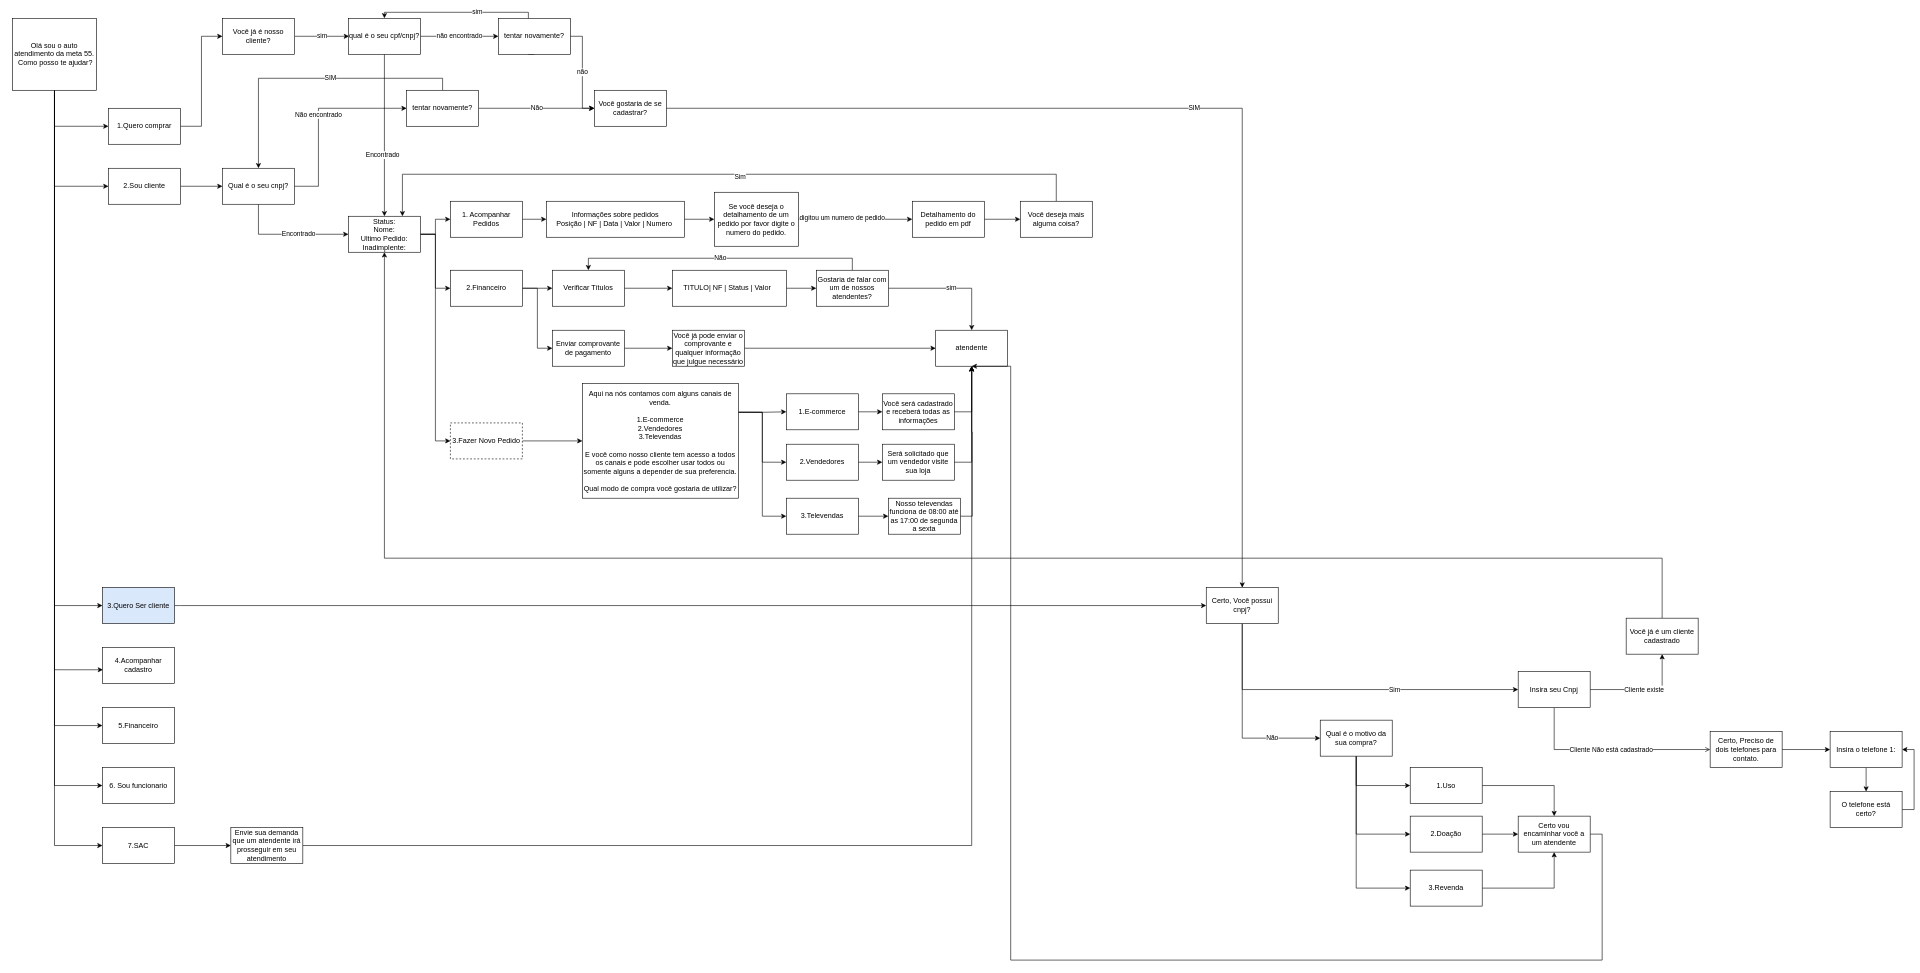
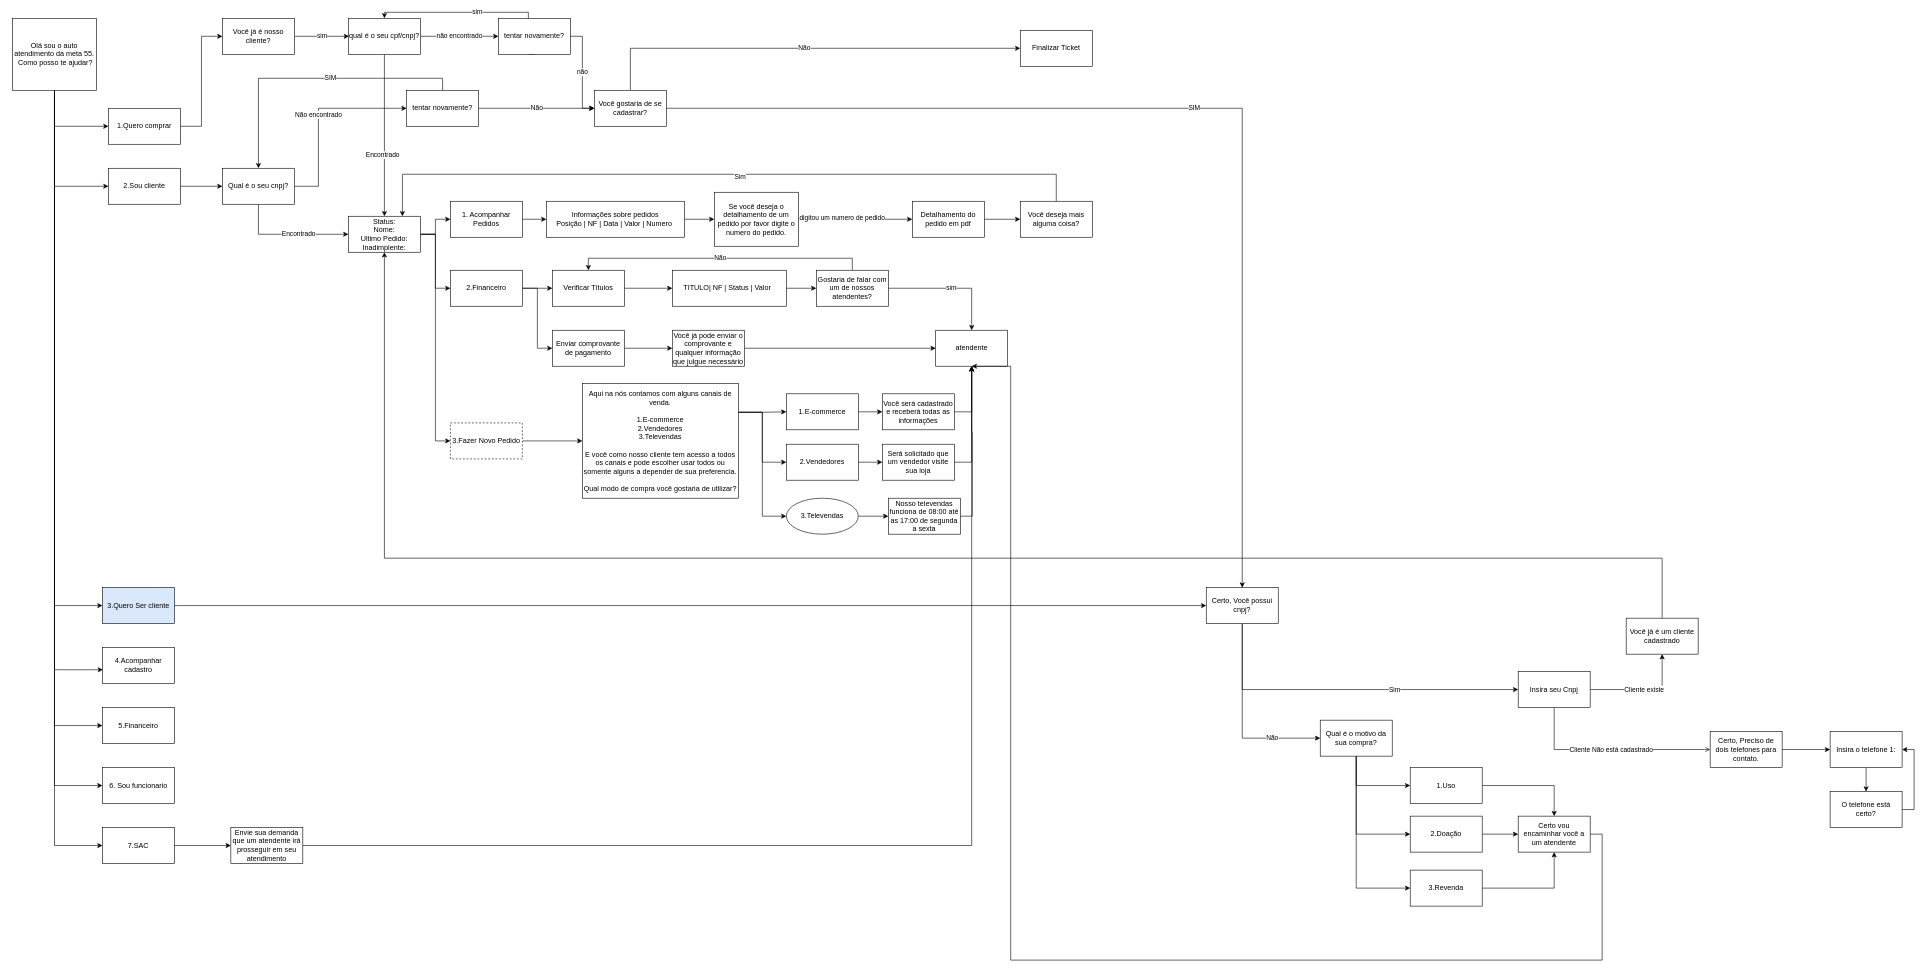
none -> (1056, 48)
none -> (630, 68)
(822, 516) -> (822, 516)
